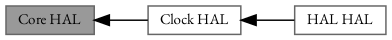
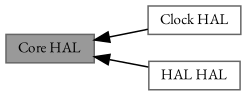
(275, 20) -> (129, 63)
